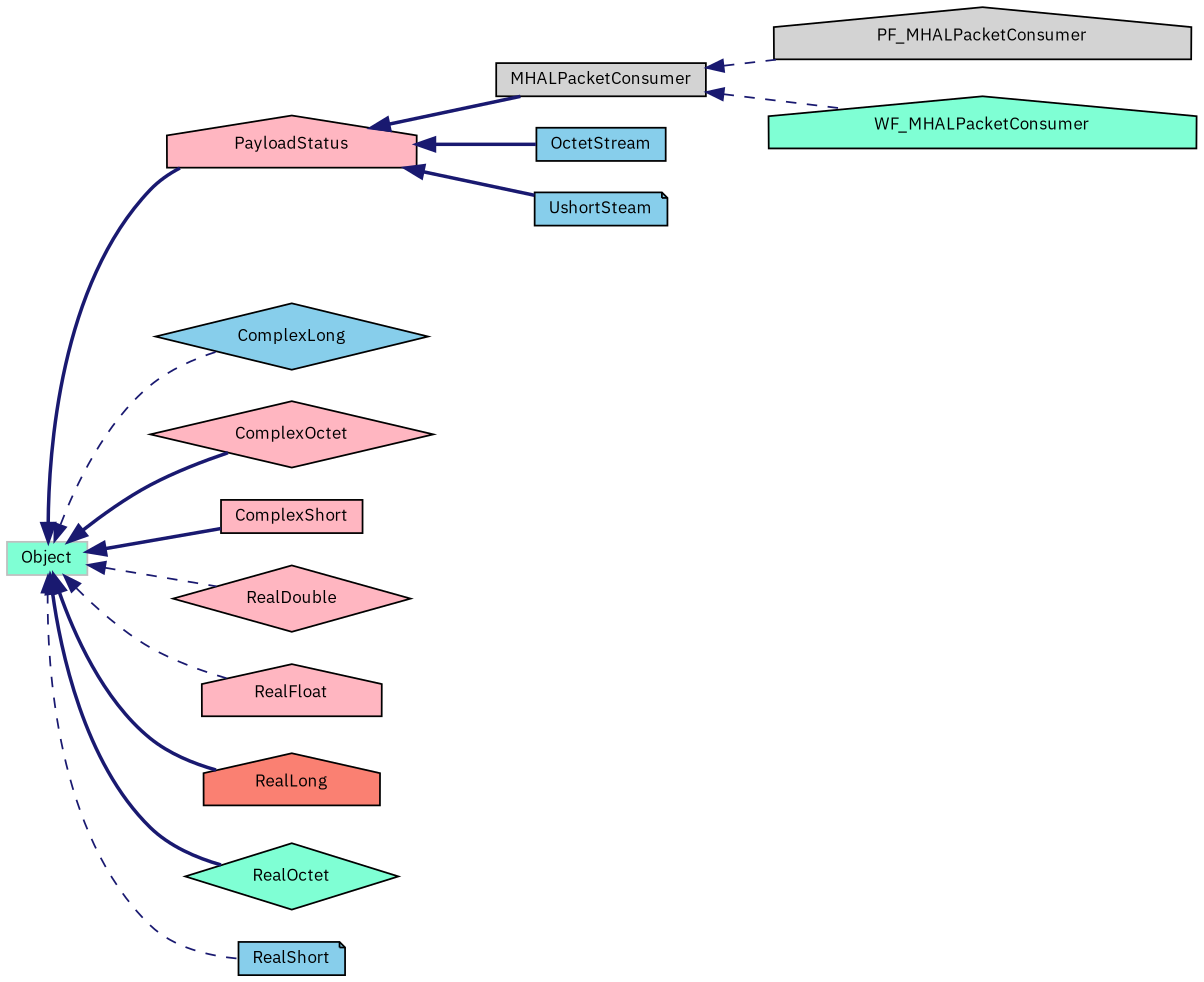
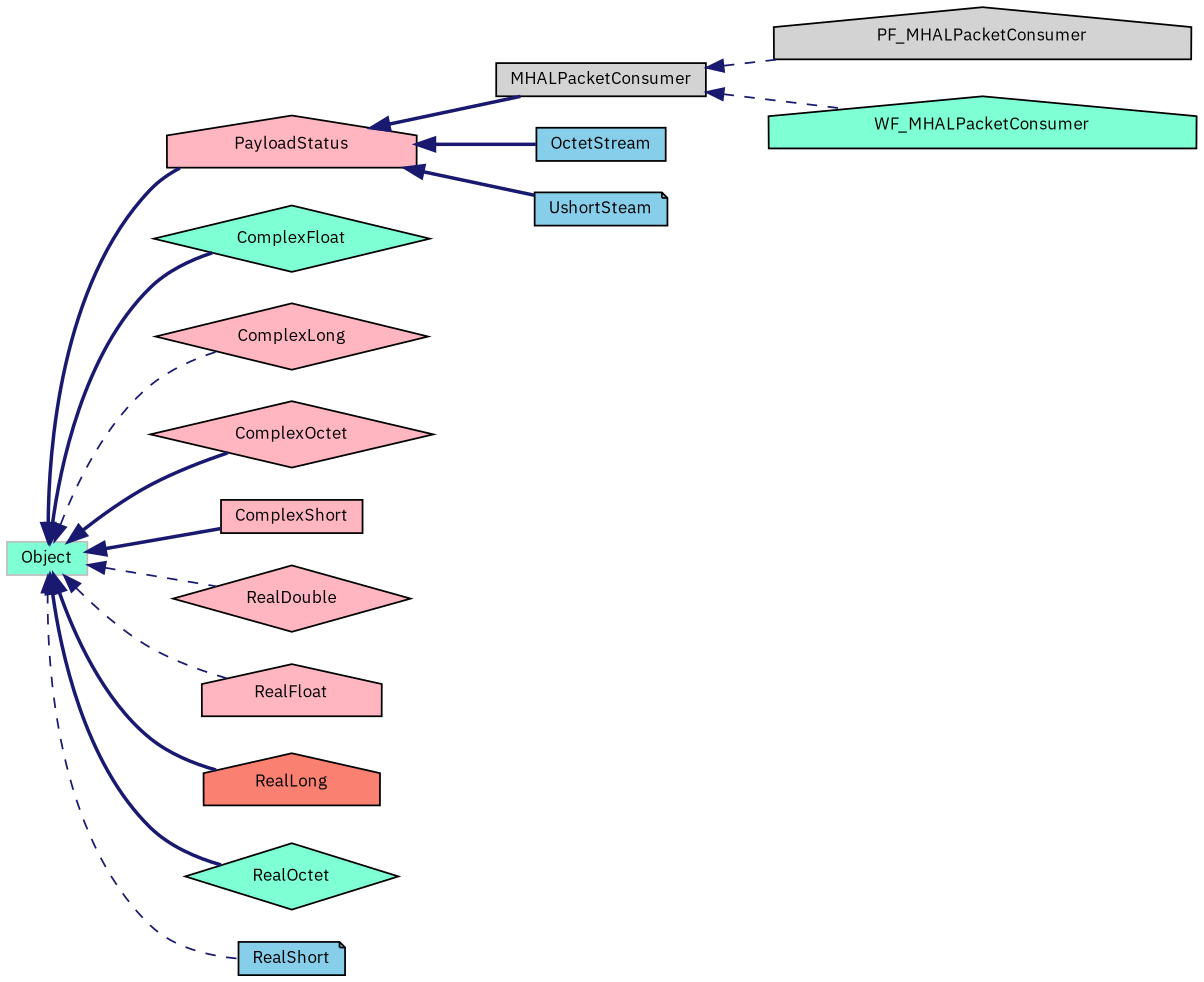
none -> (292, 239)
(292, 337) -> (292, 337)
